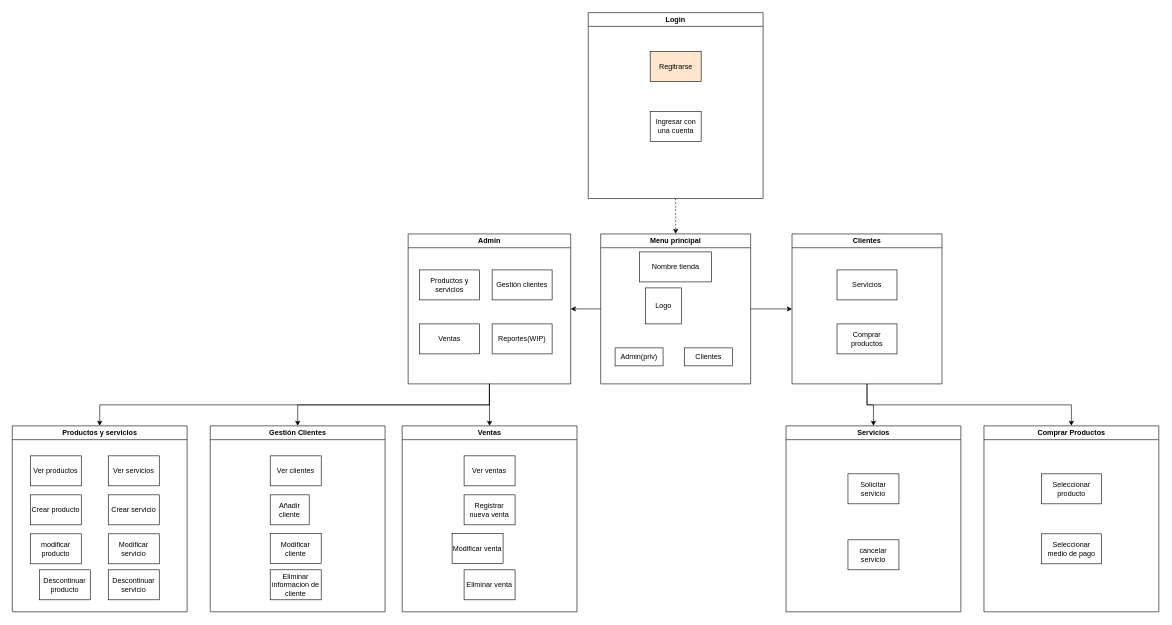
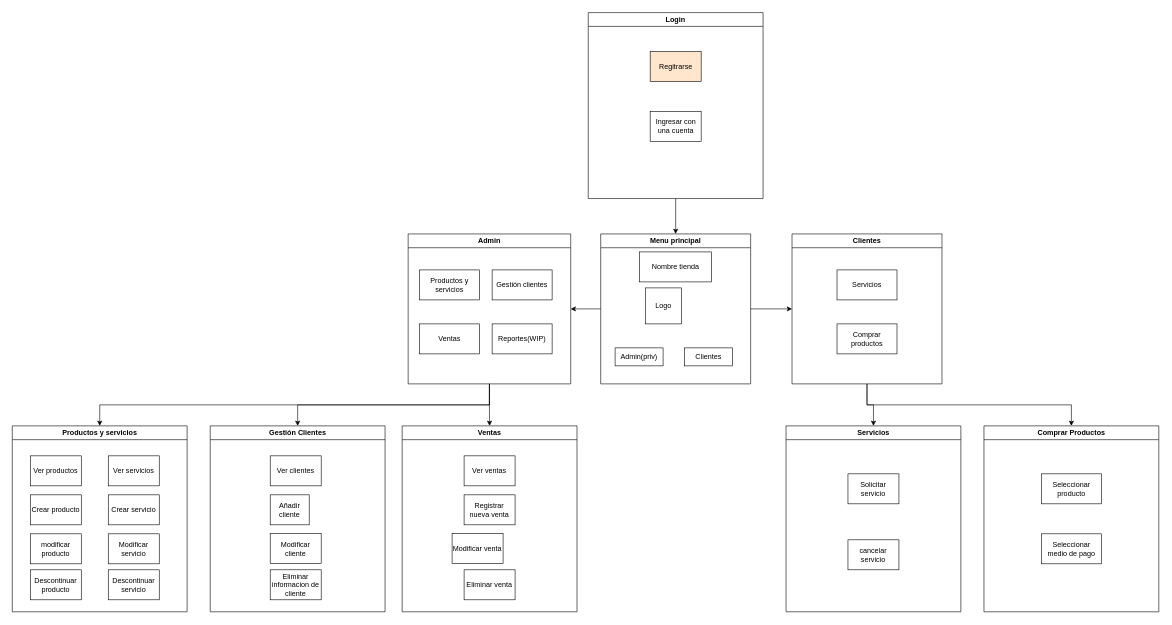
(676, 215) -> (676, 215)
(65, 585) -> (56, 585)
